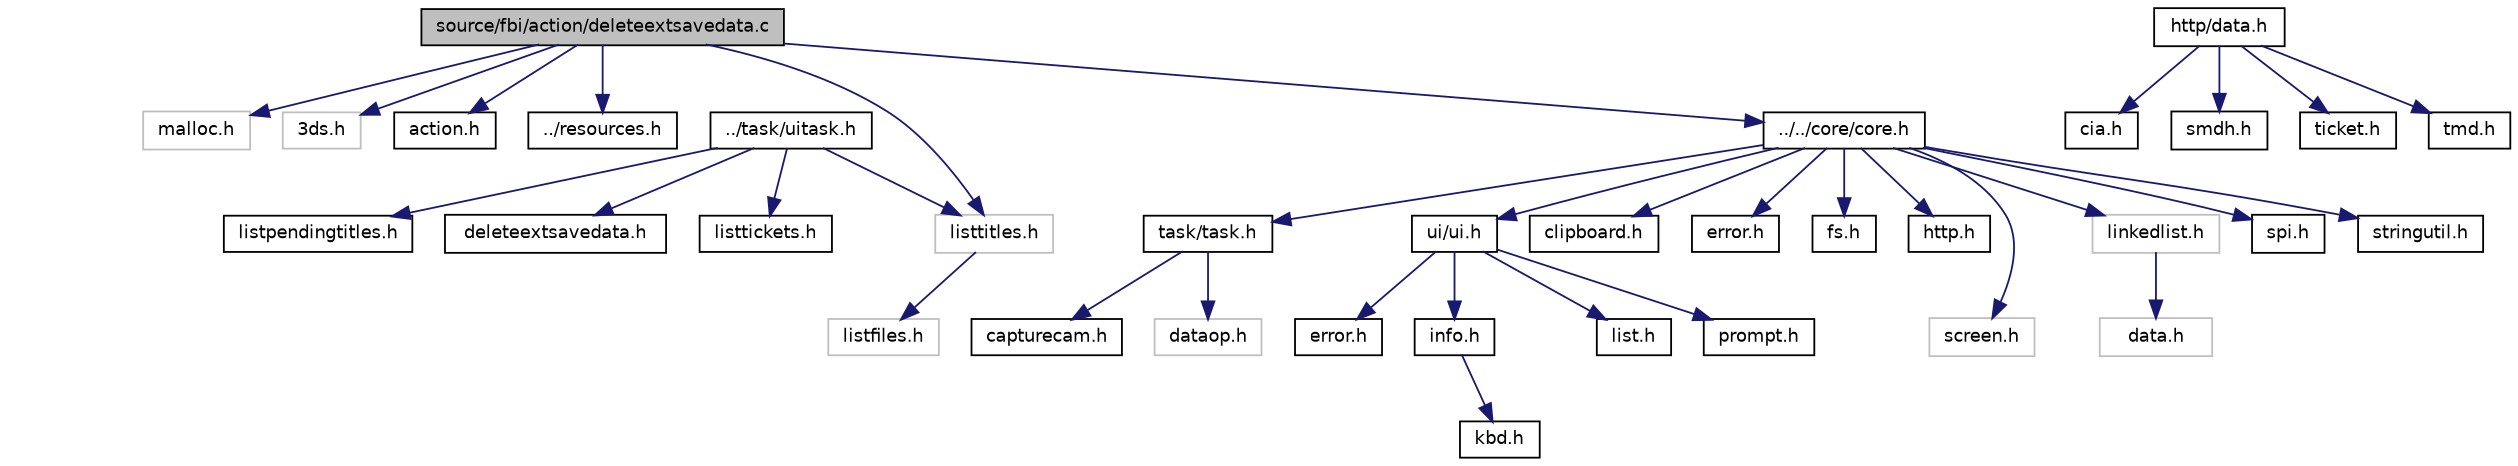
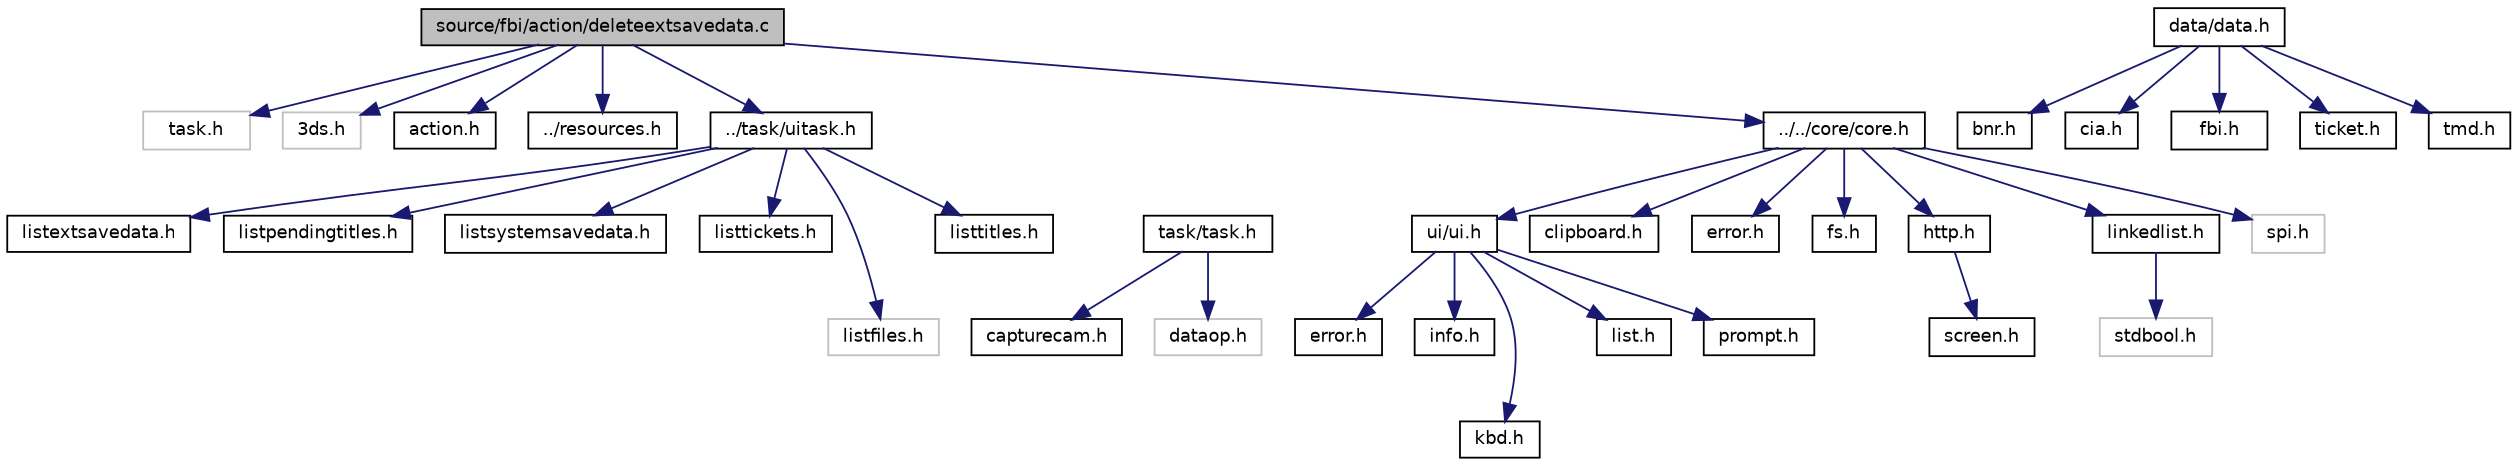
(2219, 27) -> (2219, 27)
(857, 94) -> (689, 75)
(197, 130) -> (197, 130)
none -> (1995, 130)
(2219, 130) -> (2219, 130)
(1527, 182) -> none
(1997, 203) -> (1963, 276)
none -> (99, 234)
(556, 234) -> (556, 234)
(994, 234) -> (994, 234)
(2156, 234) -> (2156, 234)
(2288, 234) -> (2288, 234)
(2421, 234) -> none
(945, 280) -> (850, 220)
(1982, 337) -> (1982, 337)
(2156, 337) -> (2156, 337)
(1473, 380) -> (1512, 322)
